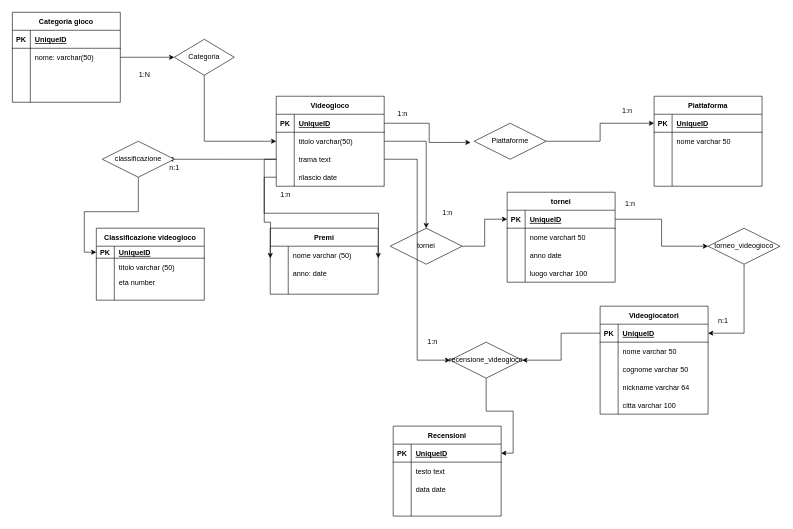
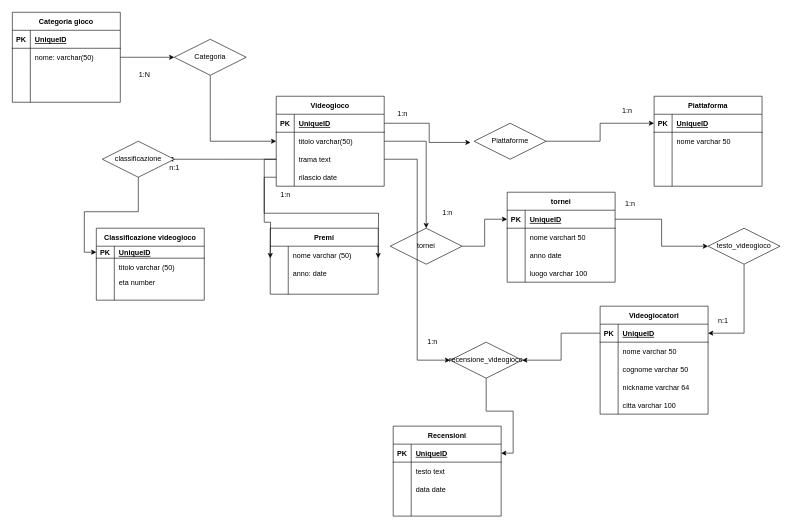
(204, 57) -> (210, 57)
(744, 246) -> (744, 246)
